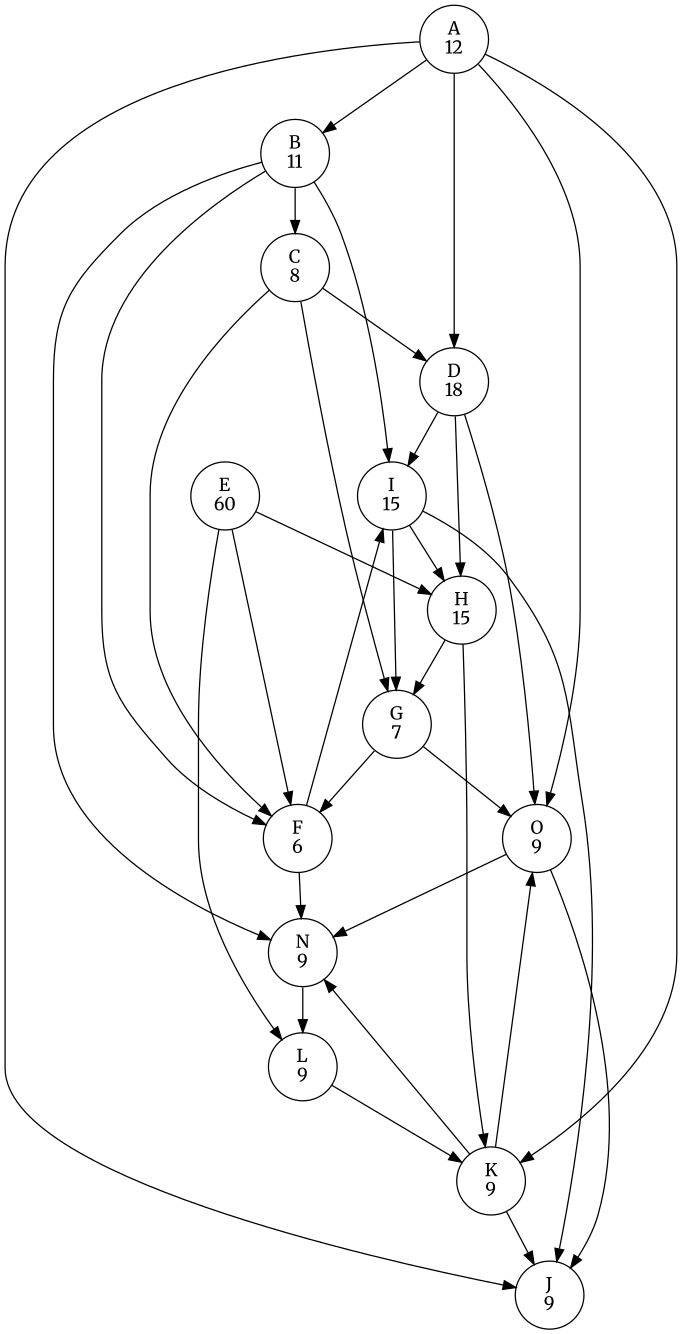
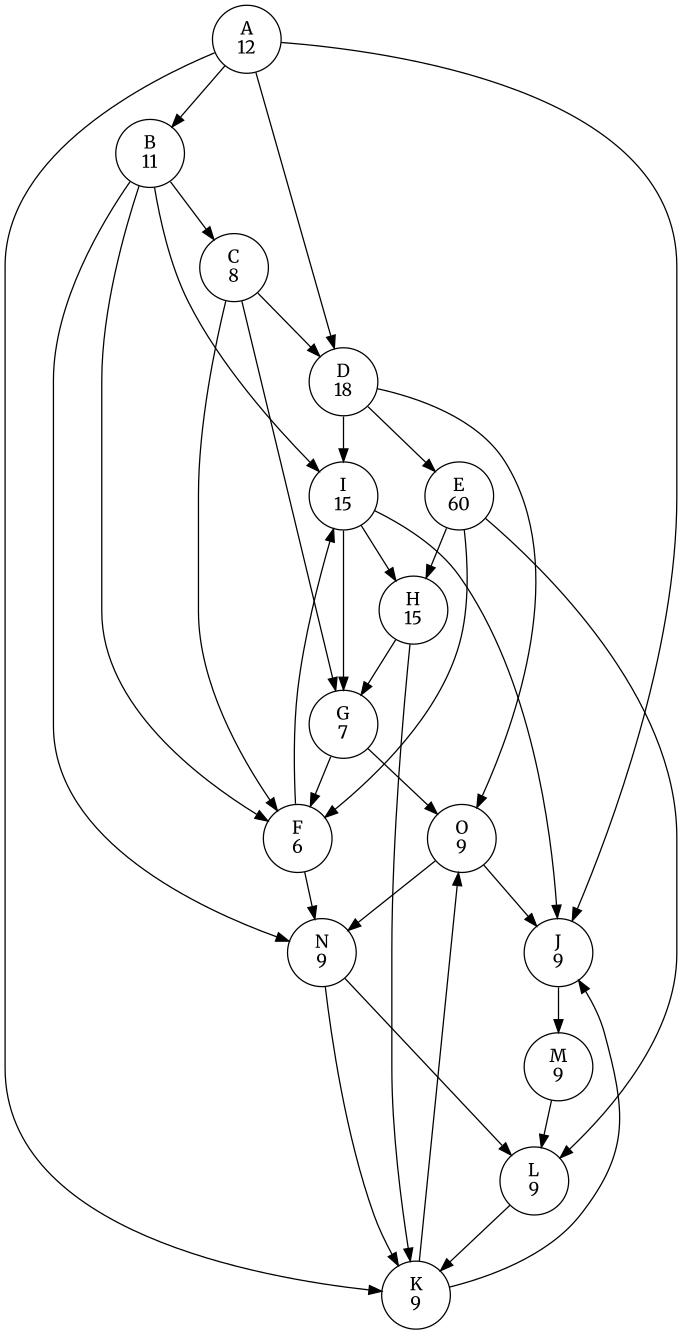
(580, 416) -> none
(458, 490) -> (397, 435)
none -> (559, 1067)
(401, 1072) -> (348, 1124)
